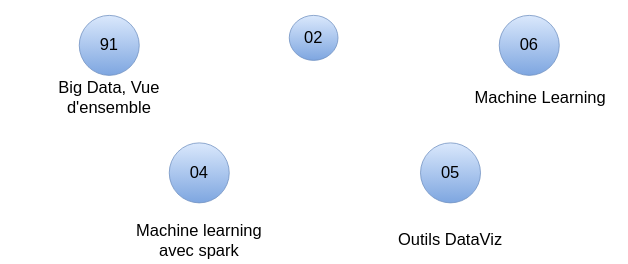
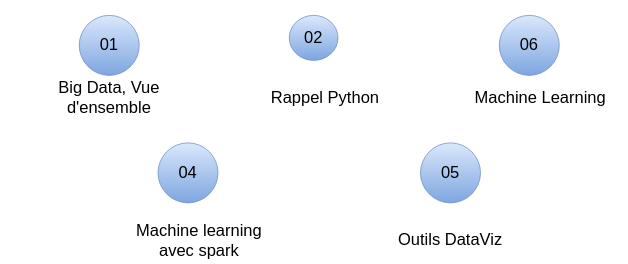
(109, 45) -> (109, 45)
none -> (325, 98)
(199, 173) -> (188, 173)
